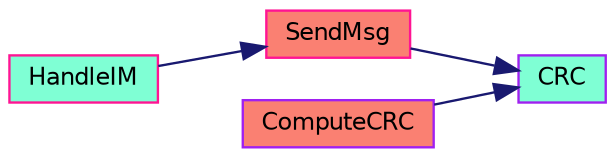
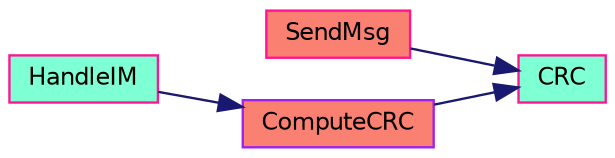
(200, 59) -> (188, 97)
(562, 79) -> (562, 79)
